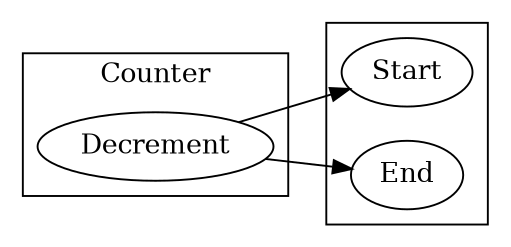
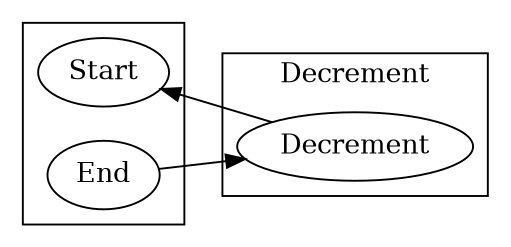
(156, 75) -> (355, 75)
(301, 163) -> (197, 164)
